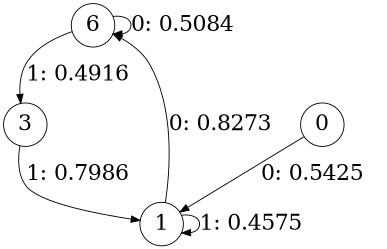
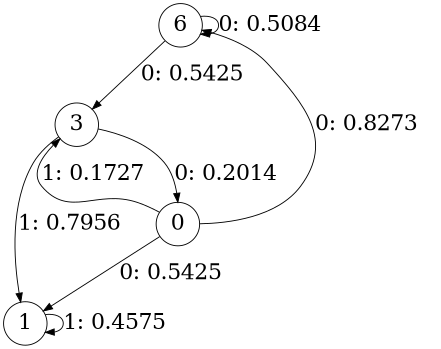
(88, 75) -> (202, 75)
(166, 113) -> (315, 142)
none -> (149, 149)
(88, 174) -> (79, 224)
none -> (76, 202)
